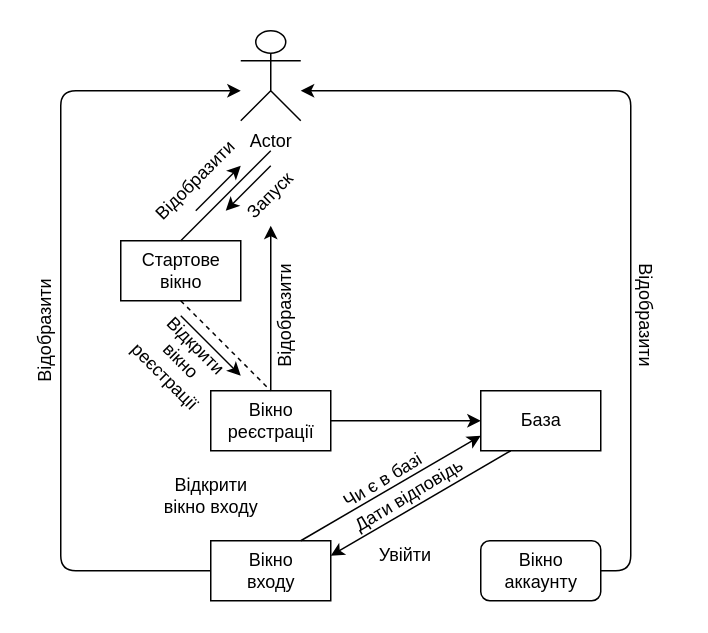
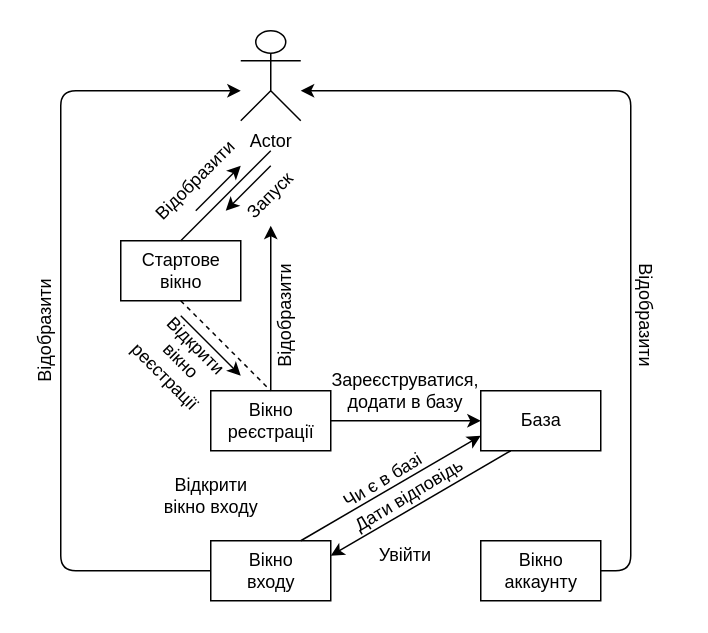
none -> (406, 391)
(541, 571) -> (541, 571)
